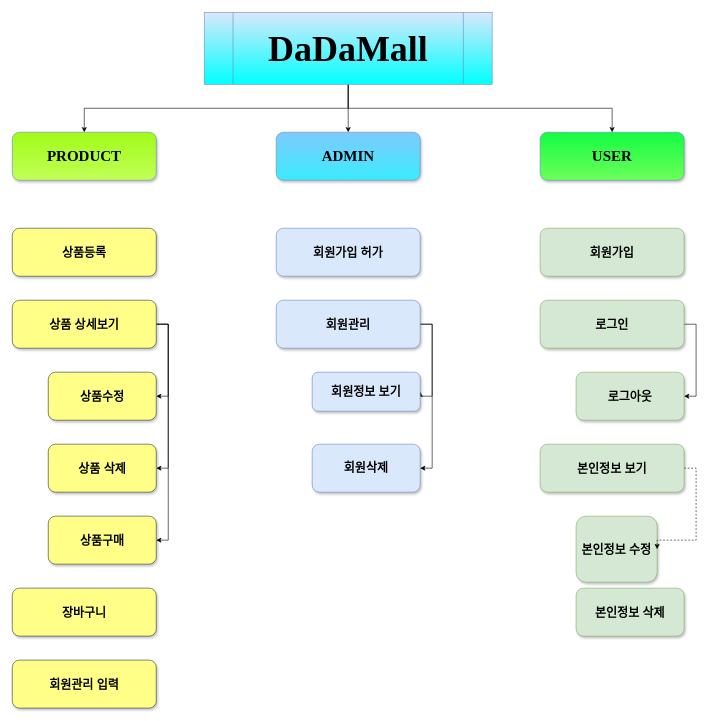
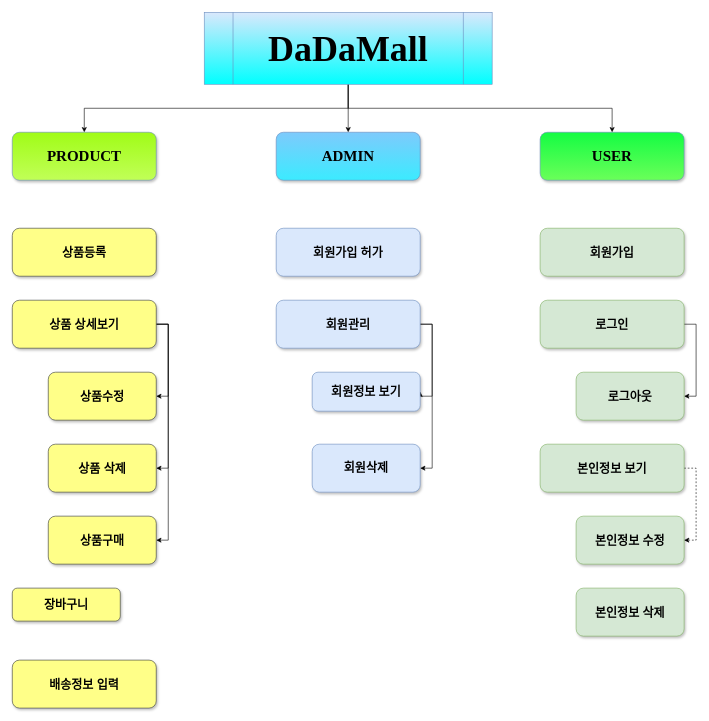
(617, 549) -> (630, 540)
(84, 612) -> (66, 605)
(84, 684) -> (84, 684)
